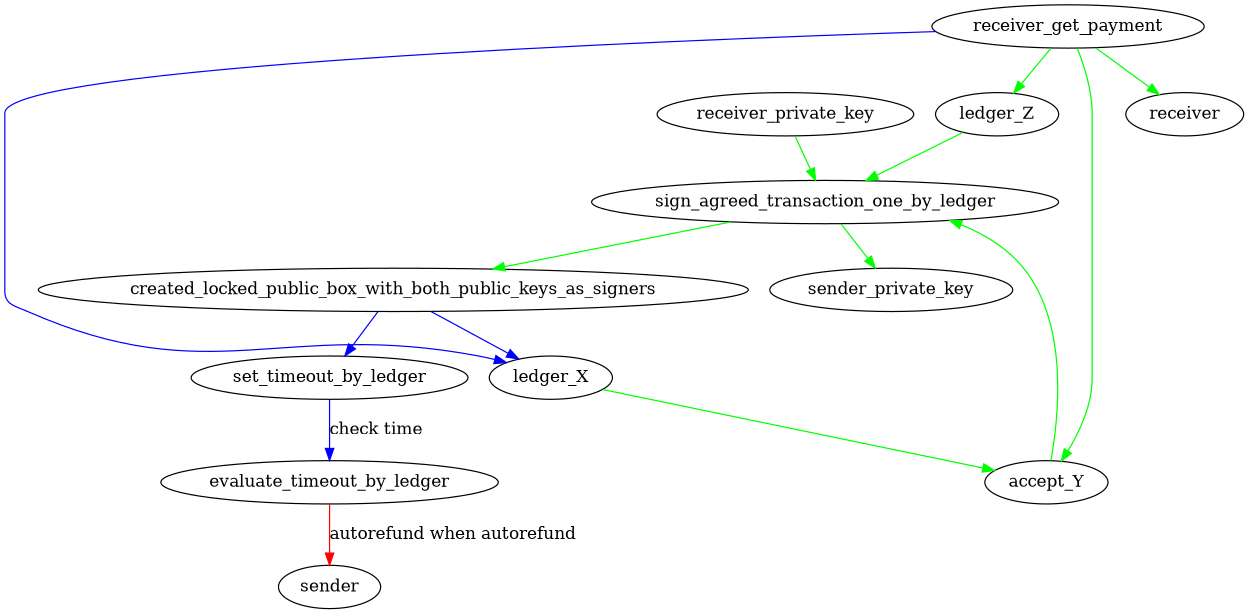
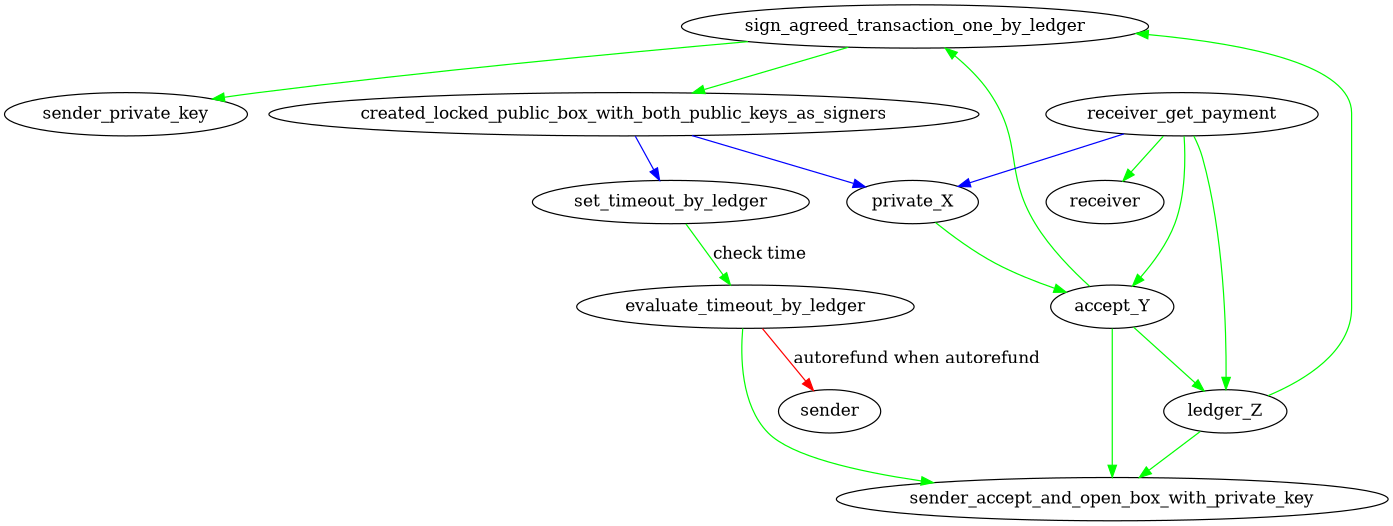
(785, 114) -> none
none -> (1164, 355)
(551, 378) -> (913, 202)
(330, 424) -> (705, 250)
none -> (1112, 499)
